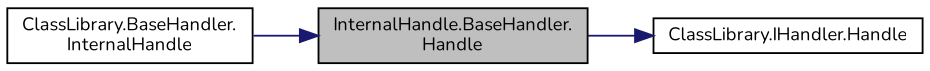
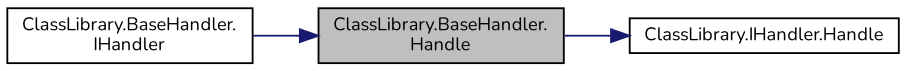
(130, 36) -> (130, 36)
(453, 36) -> (441, 36)
